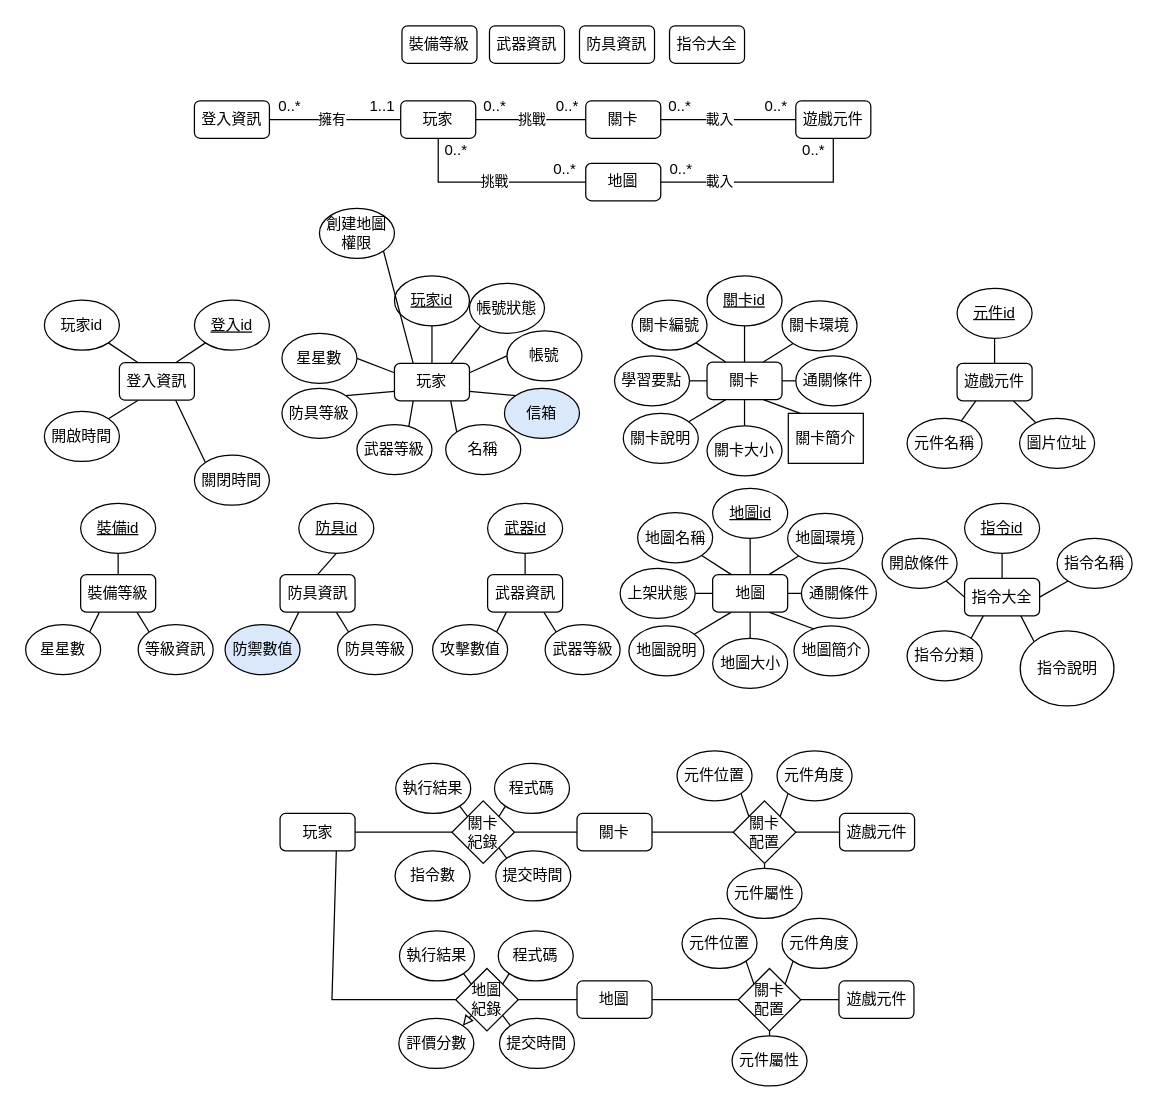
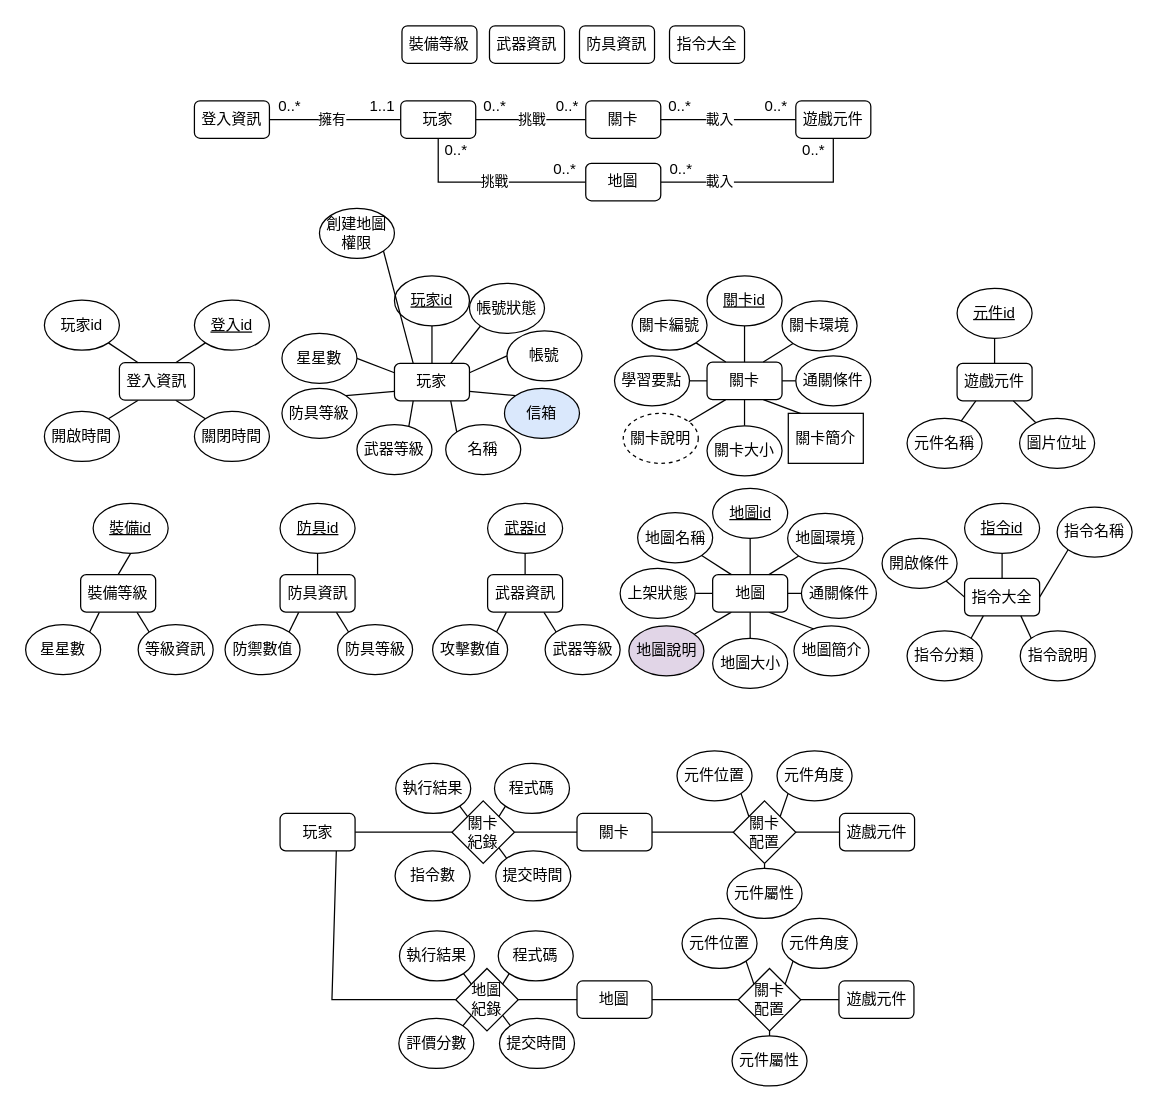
(661, 438) -> (661, 438)
(232, 480) -> (232, 436)
(118, 528) -> (131, 528)
(336, 528) -> (318, 528)
(1094, 563) -> (1094, 532)
(263, 649) -> (263, 649)
(666, 651) -> (666, 651)
(1067, 668) -> (1058, 656)
(470, 1017) -> (467, 1021)
